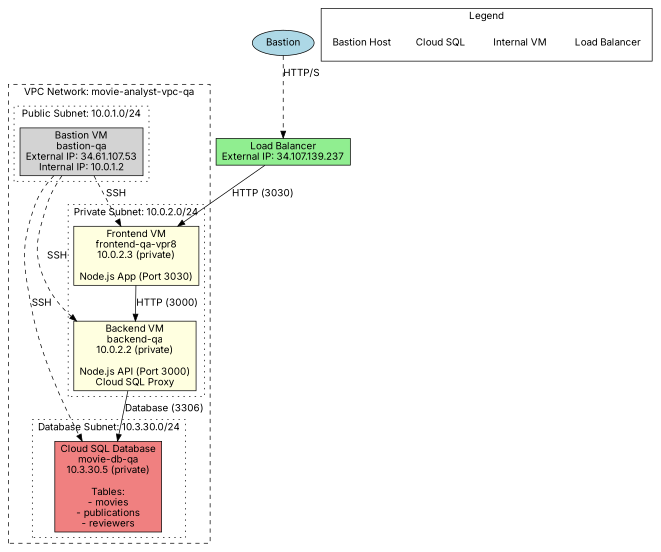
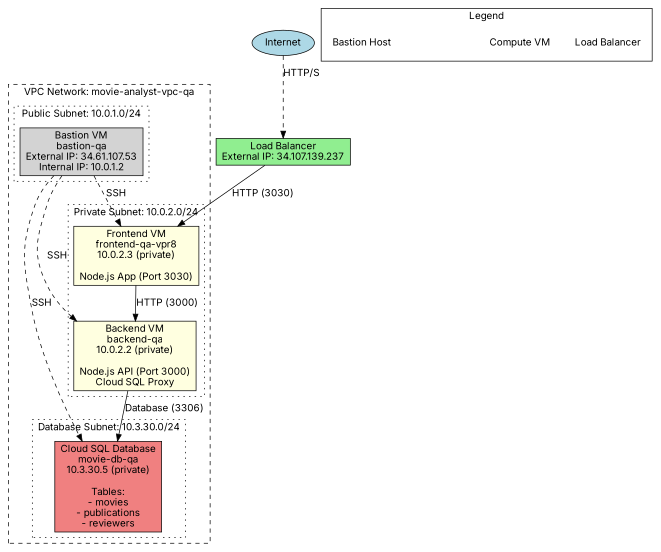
(283, 43) -> (283, 43)
(441, 43) -> none
(520, 43) -> (520, 43)
